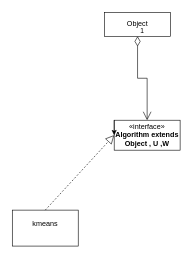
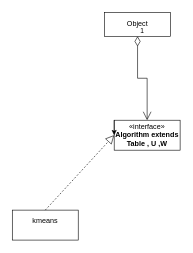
(147, 135) -> (147, 135)
(45, 228) -> (45, 225)
